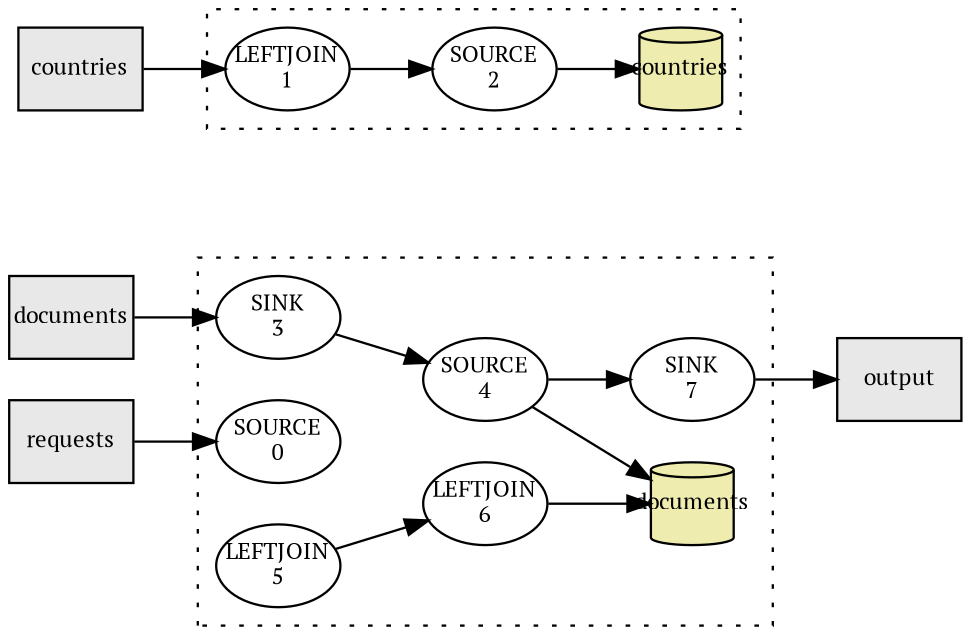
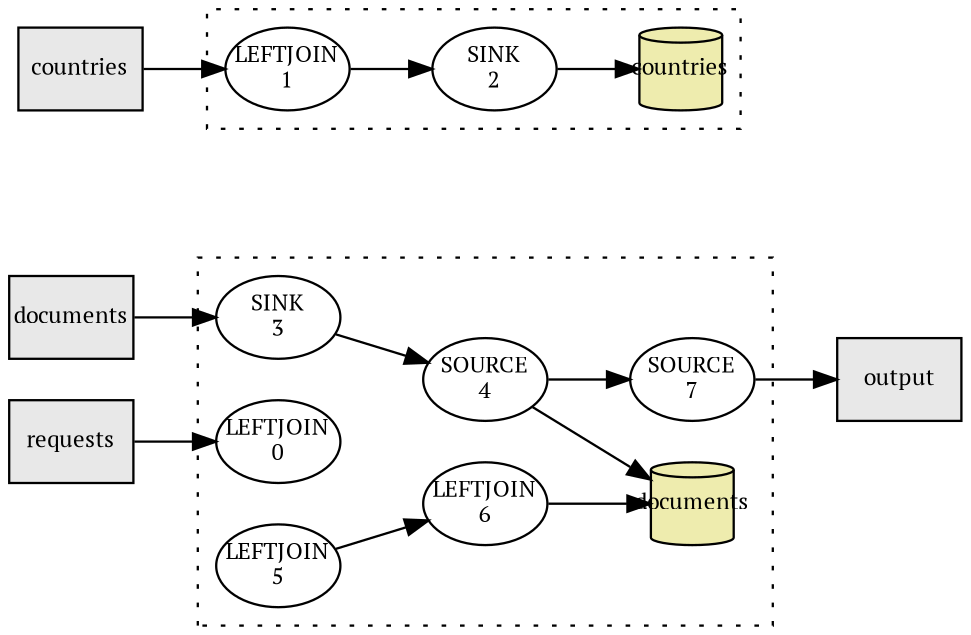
(494, 69) -> (494, 69)
(692, 379) -> (692, 379)
(278, 442) -> (278, 442)
